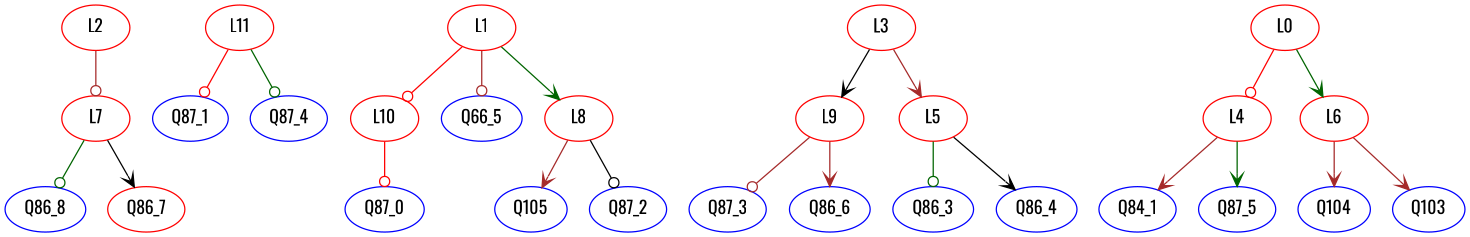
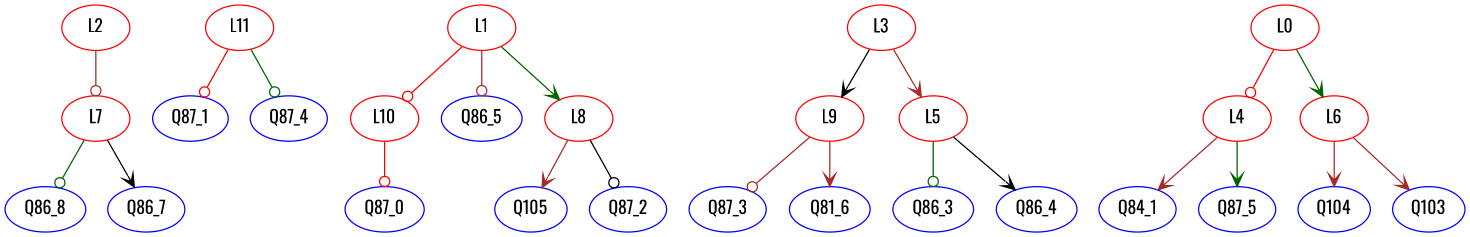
(482, 119) -> (482, 119)
(146, 209) -> (146, 209)
(830, 209) -> (830, 209)
